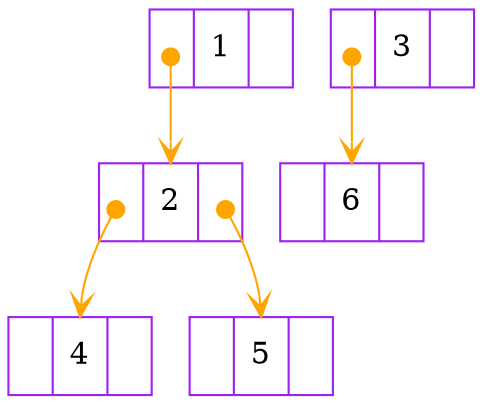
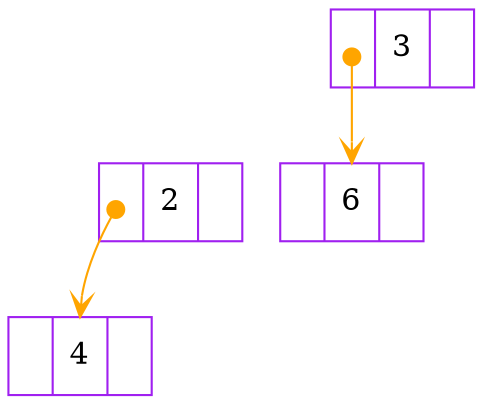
(221, 48) -> none
(261, 356) -> none
